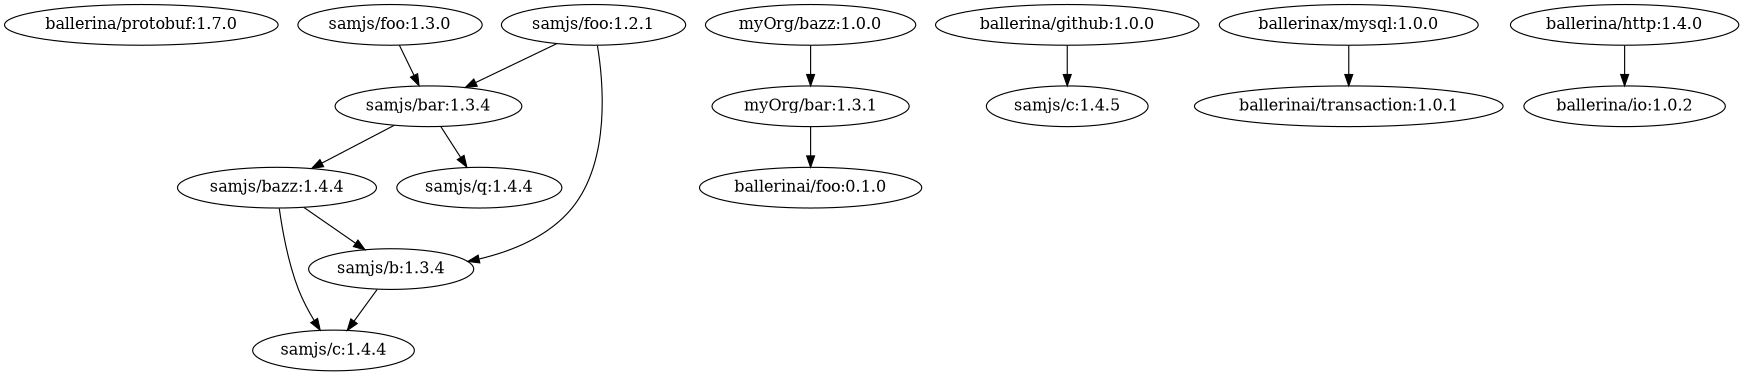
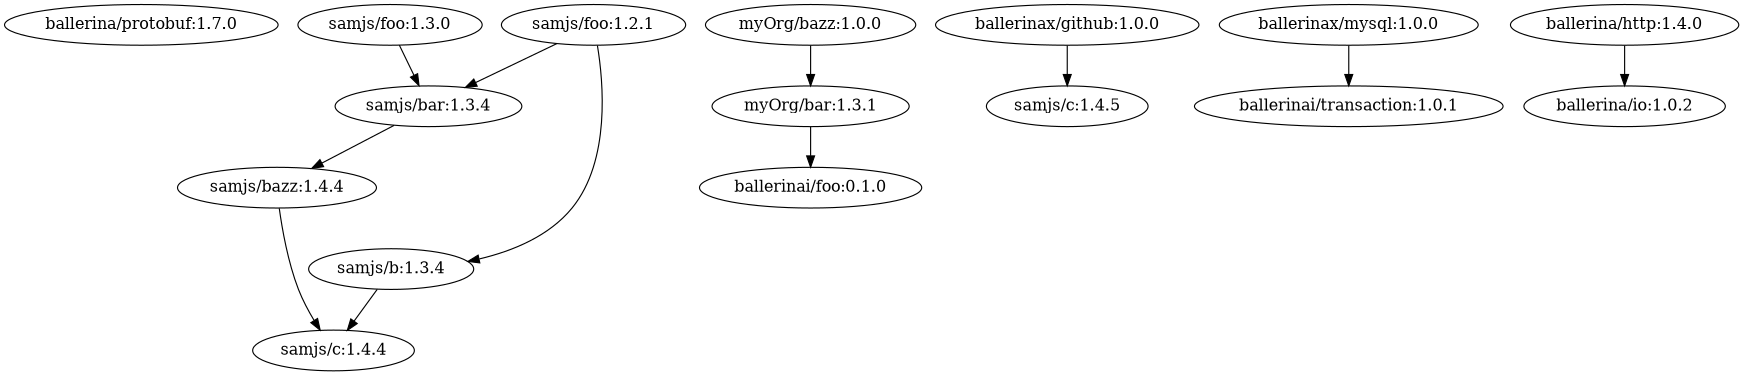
(1067, 25) -> (1067, 25)
(479, 188) -> none
(330, 225) -> none
